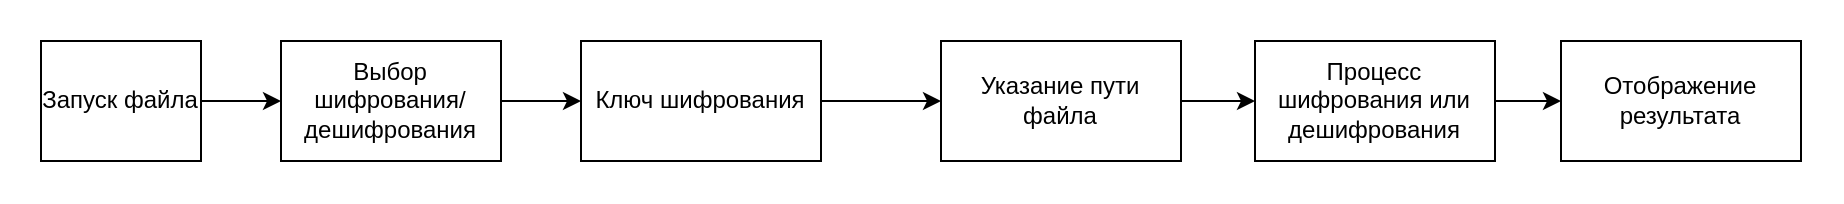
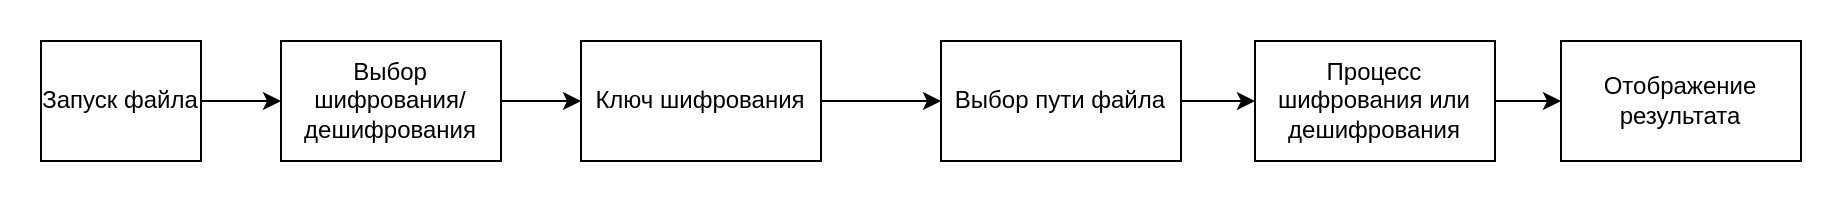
(1061, 101) -> (1061, 101)
